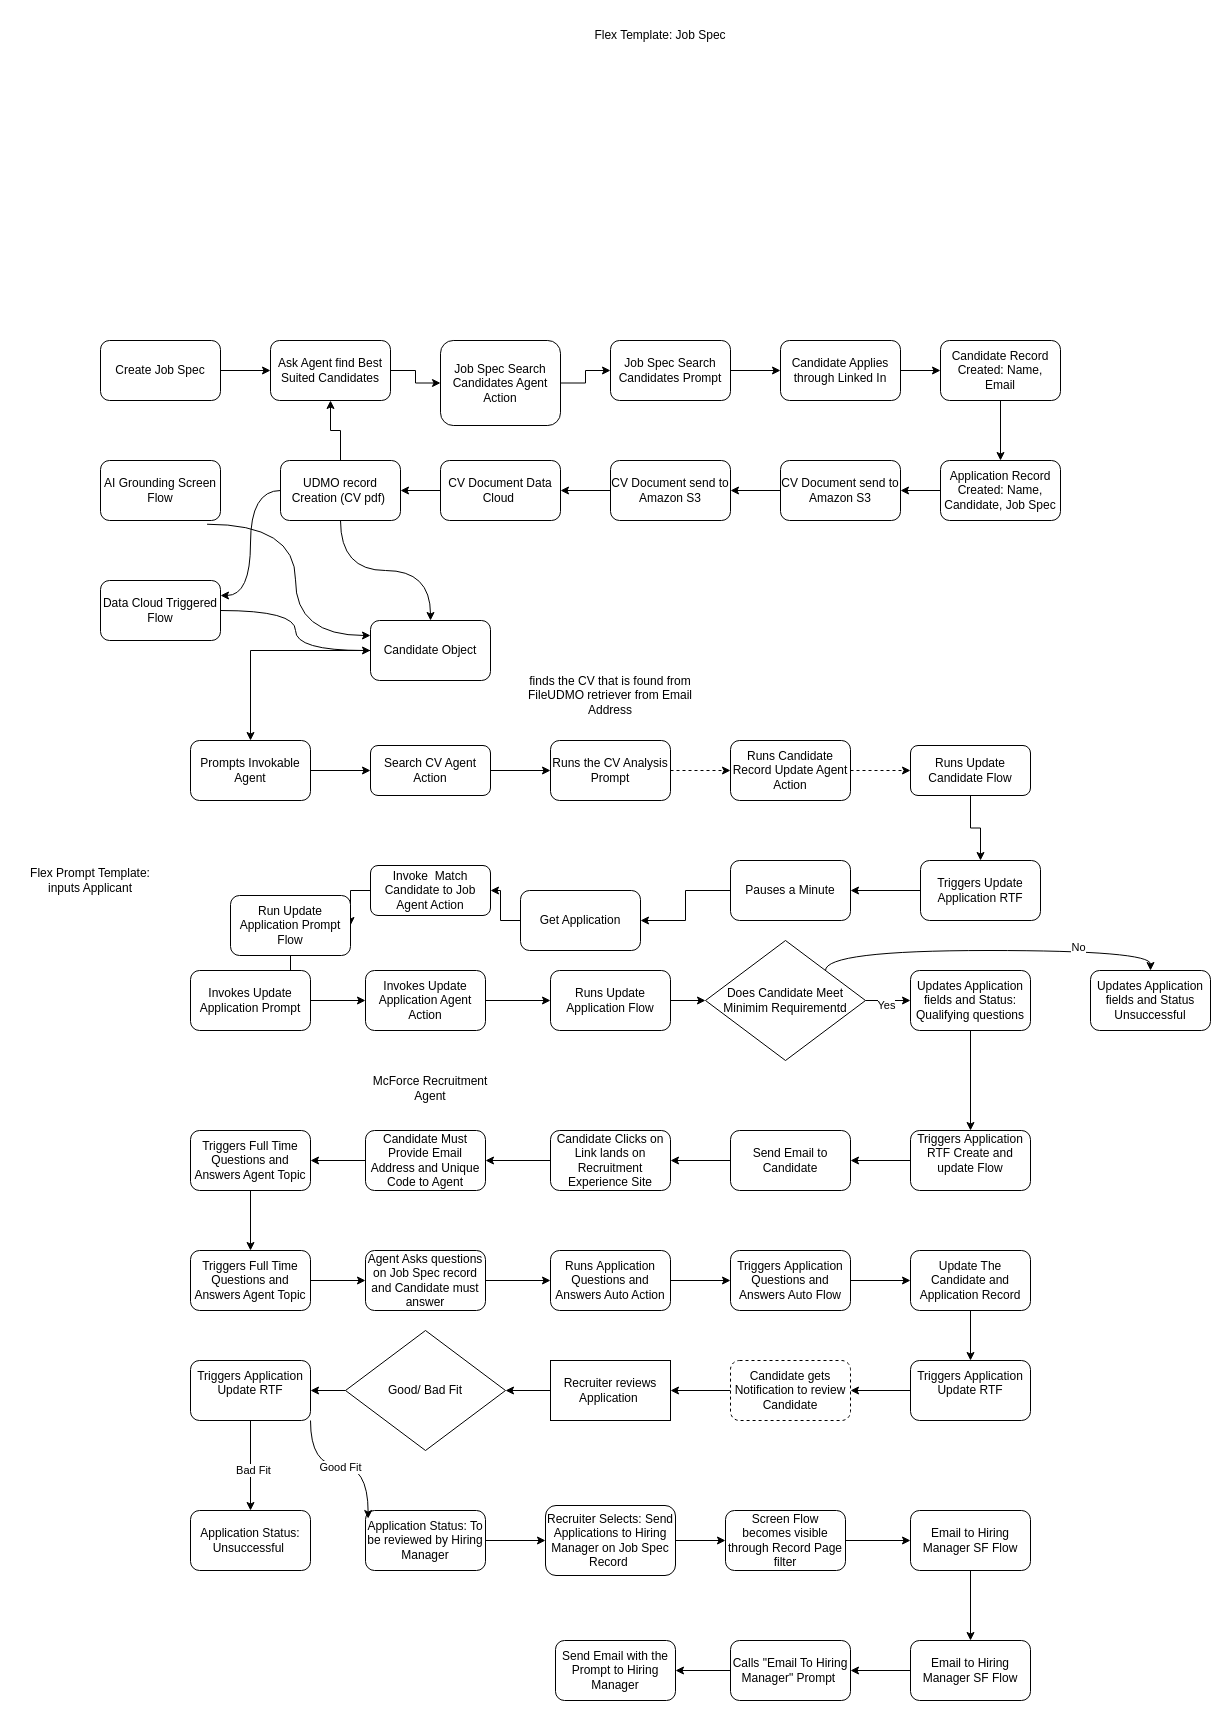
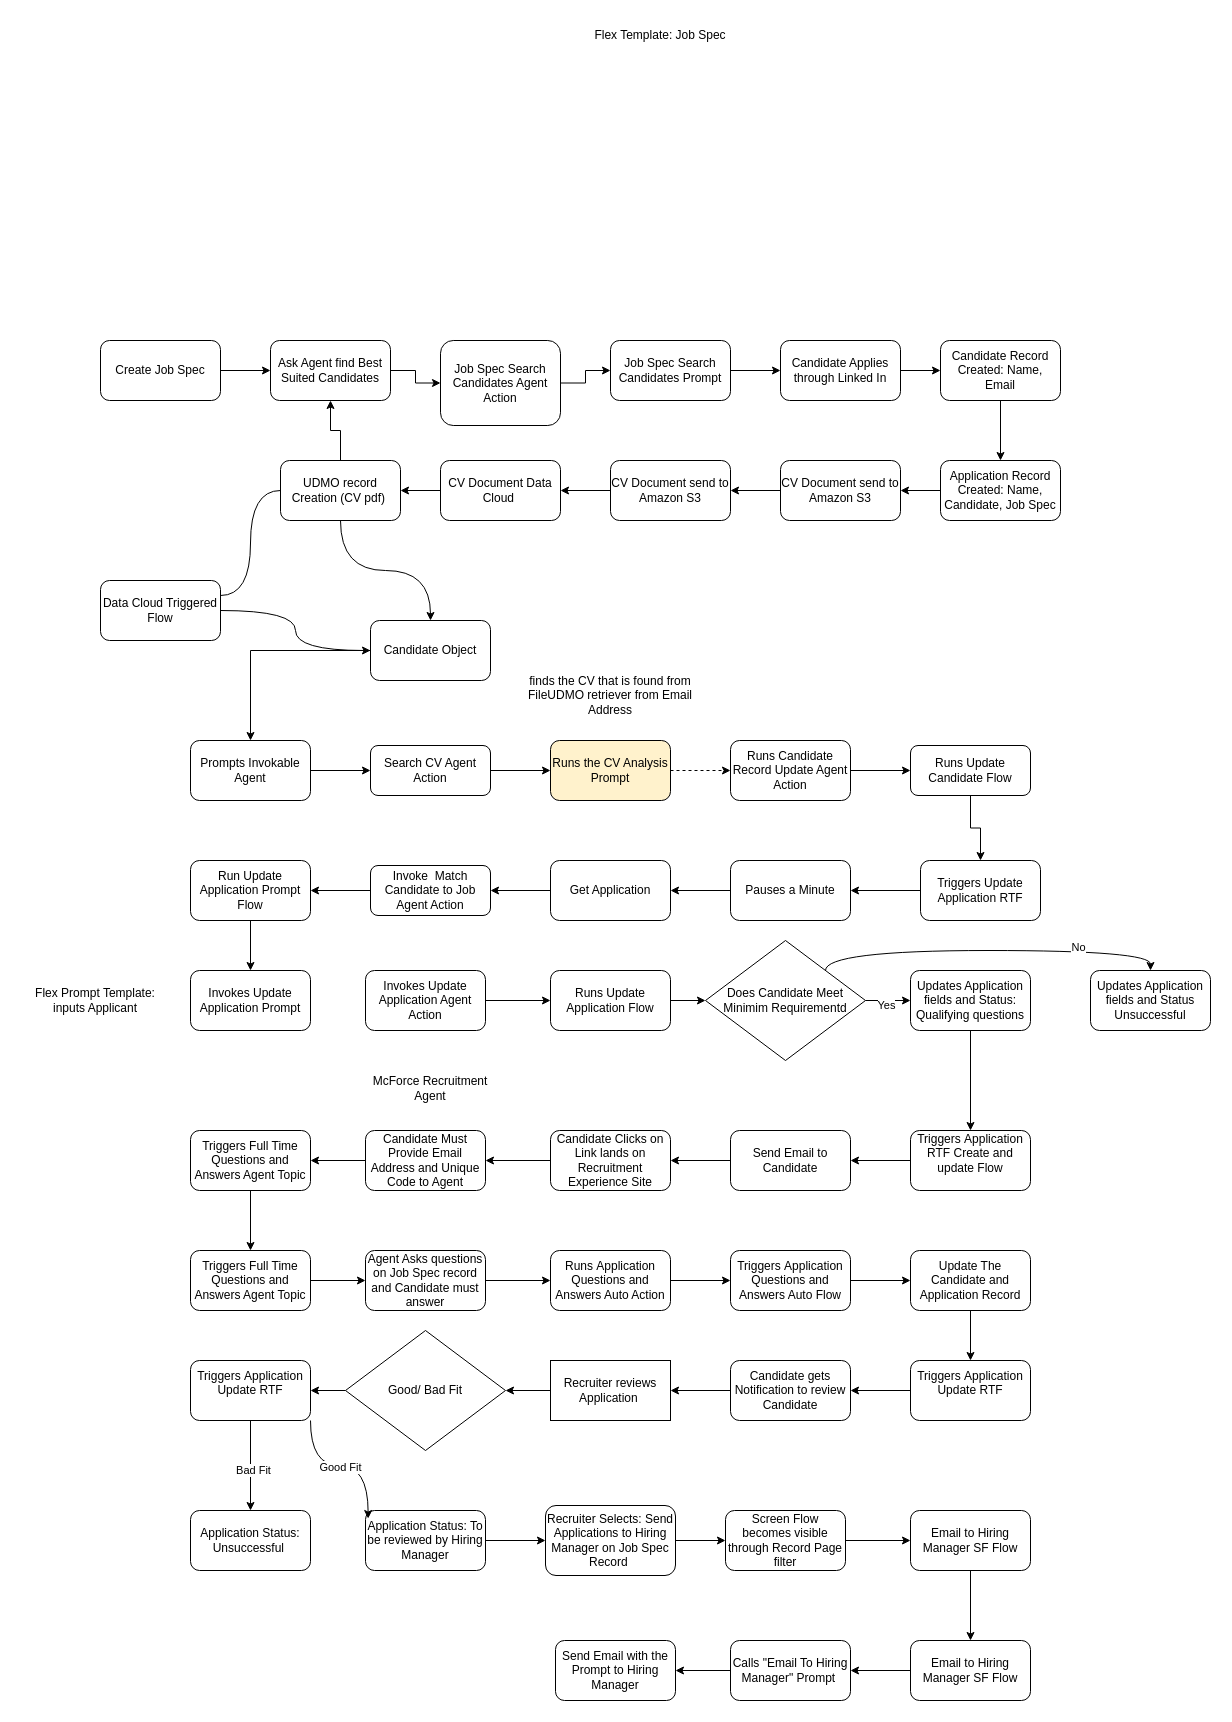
(161, 491) -> none
(295, 570) -> none
(244, 584) -> (241, 585)
(611, 771) -> (611, 771)
(878, 771) -> (878, 771)
(91, 881) -> (96, 1001)
(581, 921) -> (611, 891)
(291, 926) -> (251, 891)
(335, 1001) -> none
(791, 1391) -> (791, 1391)
